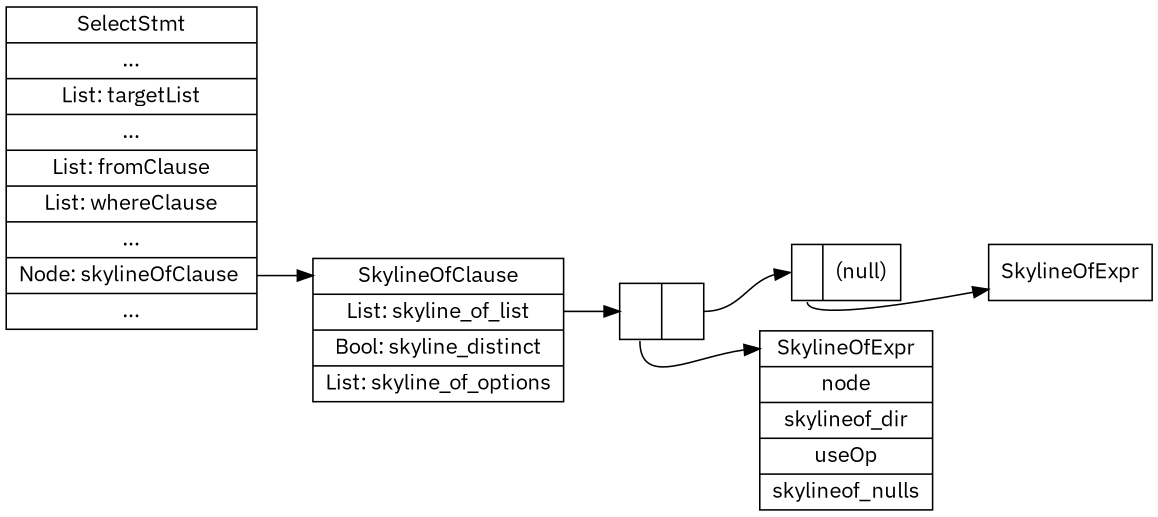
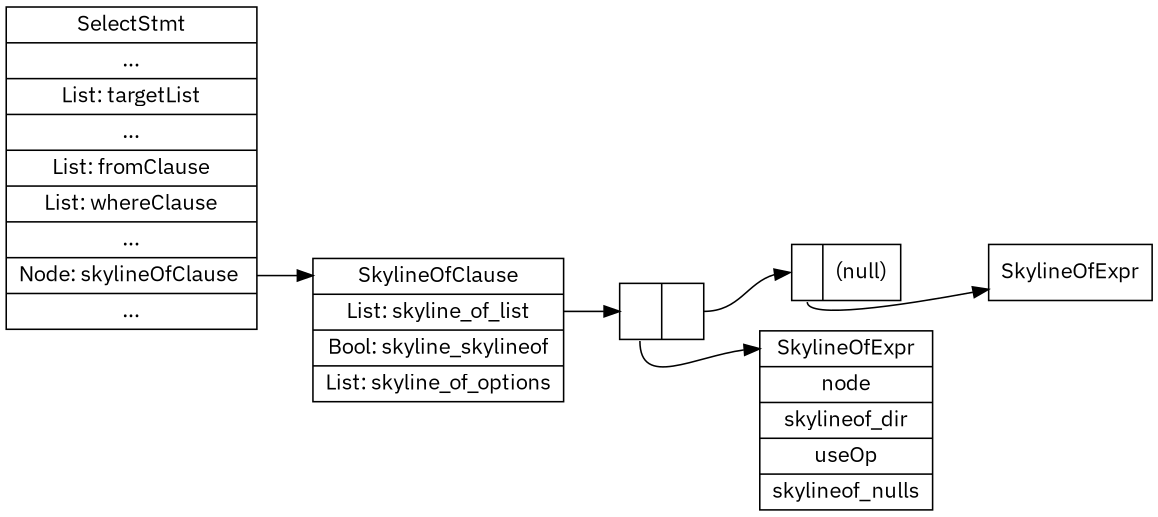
(438, 347) -> (438, 347)
